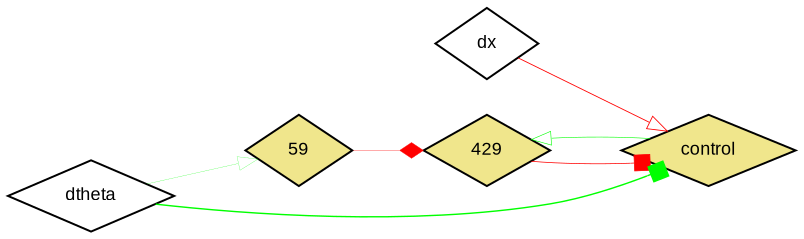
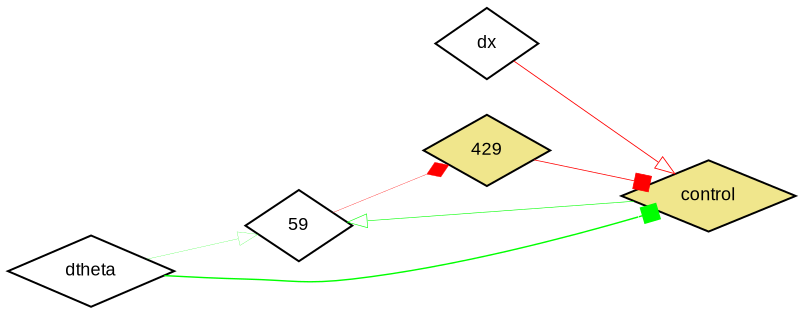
(601, 137) -> (501, 211)
(299, 150) -> (299, 226)
